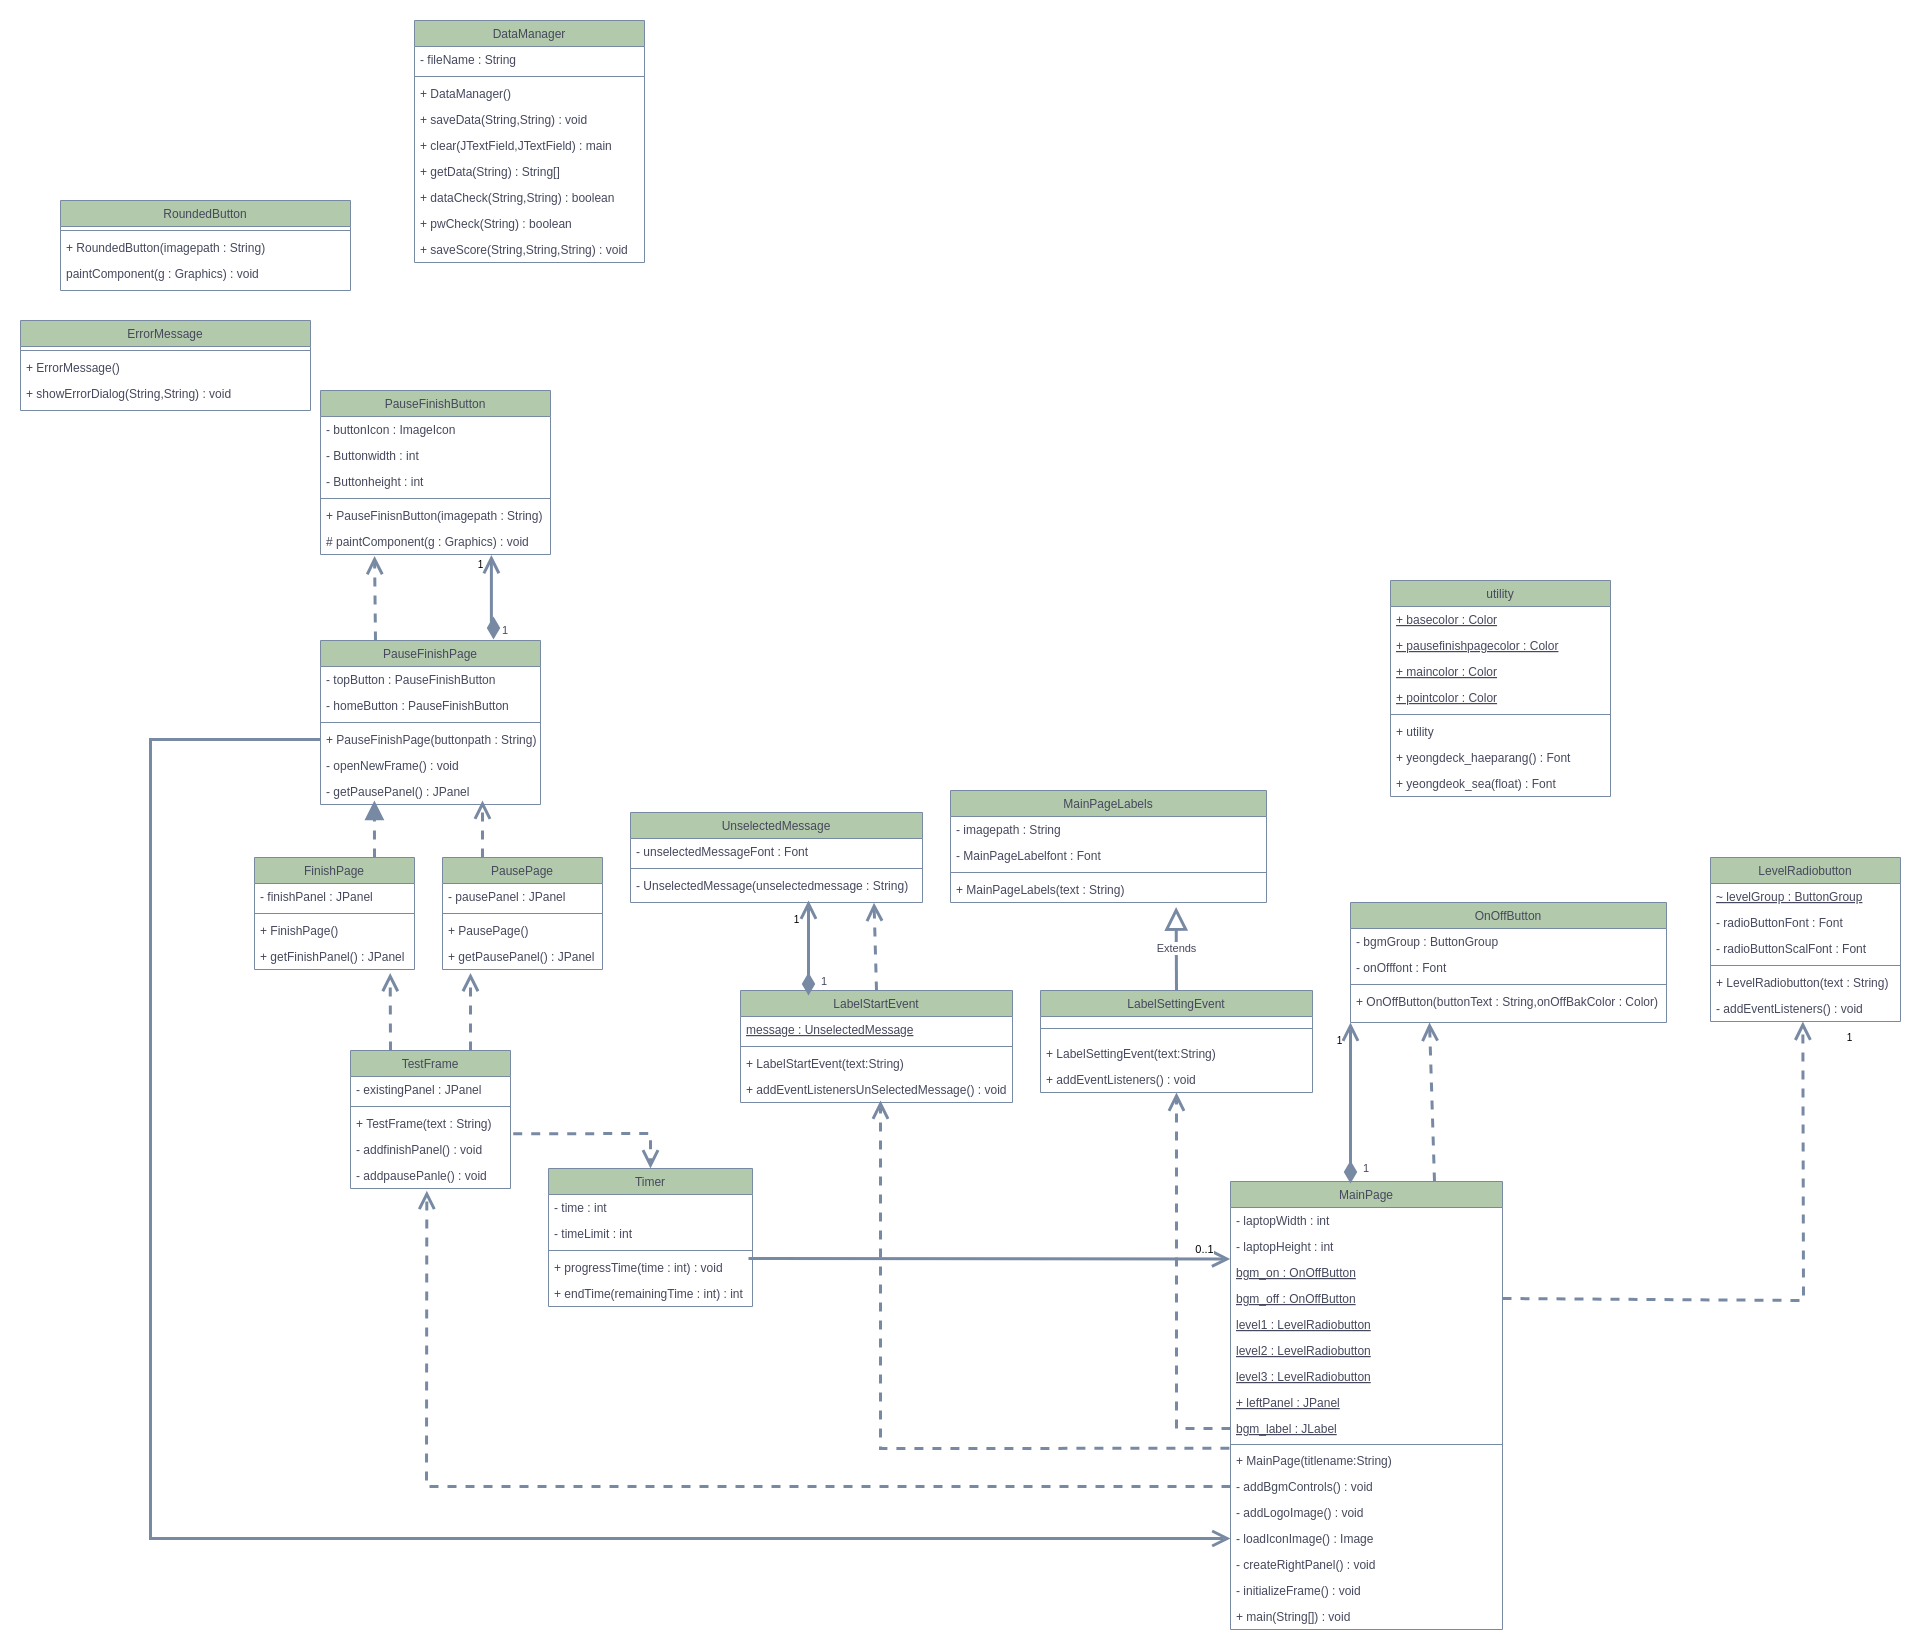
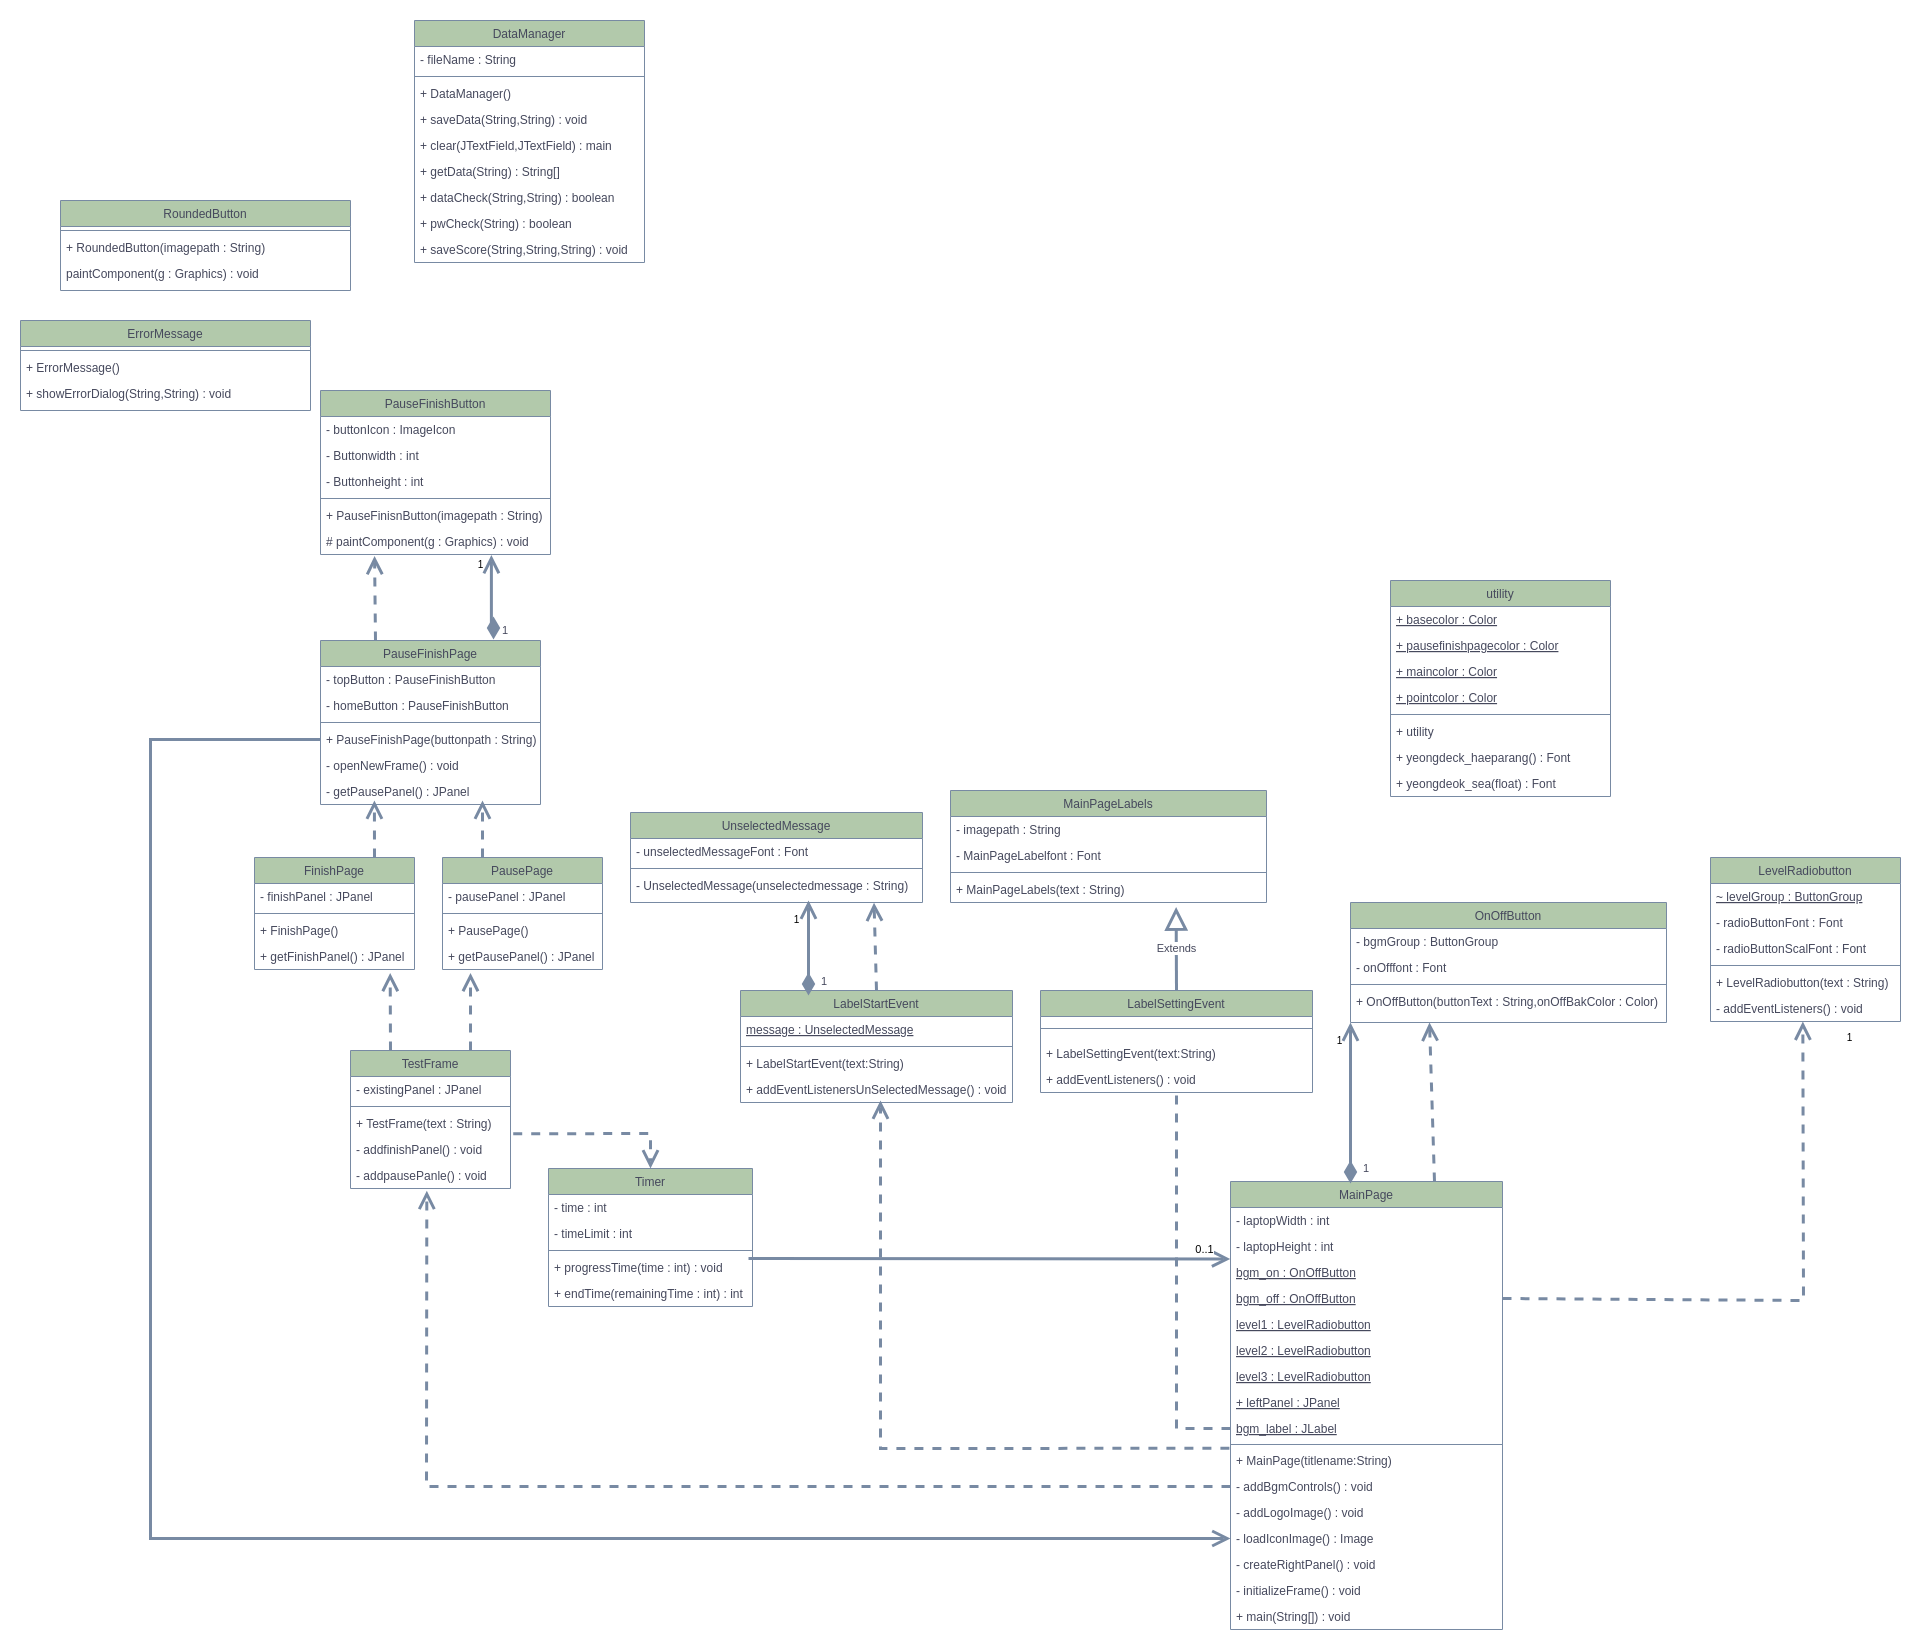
(374, 820) -> (374, 814)
(1177, 1102) -> (1177, 1100)
